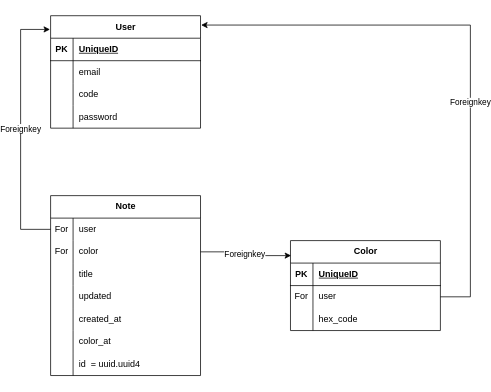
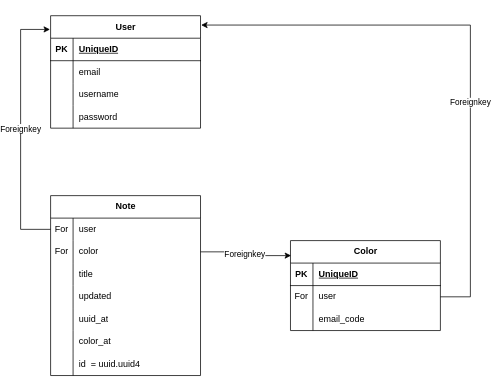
(89, 94) -> (99, 94)
(104, 319) -> (96, 319)
(339, 319) -> (342, 319)
